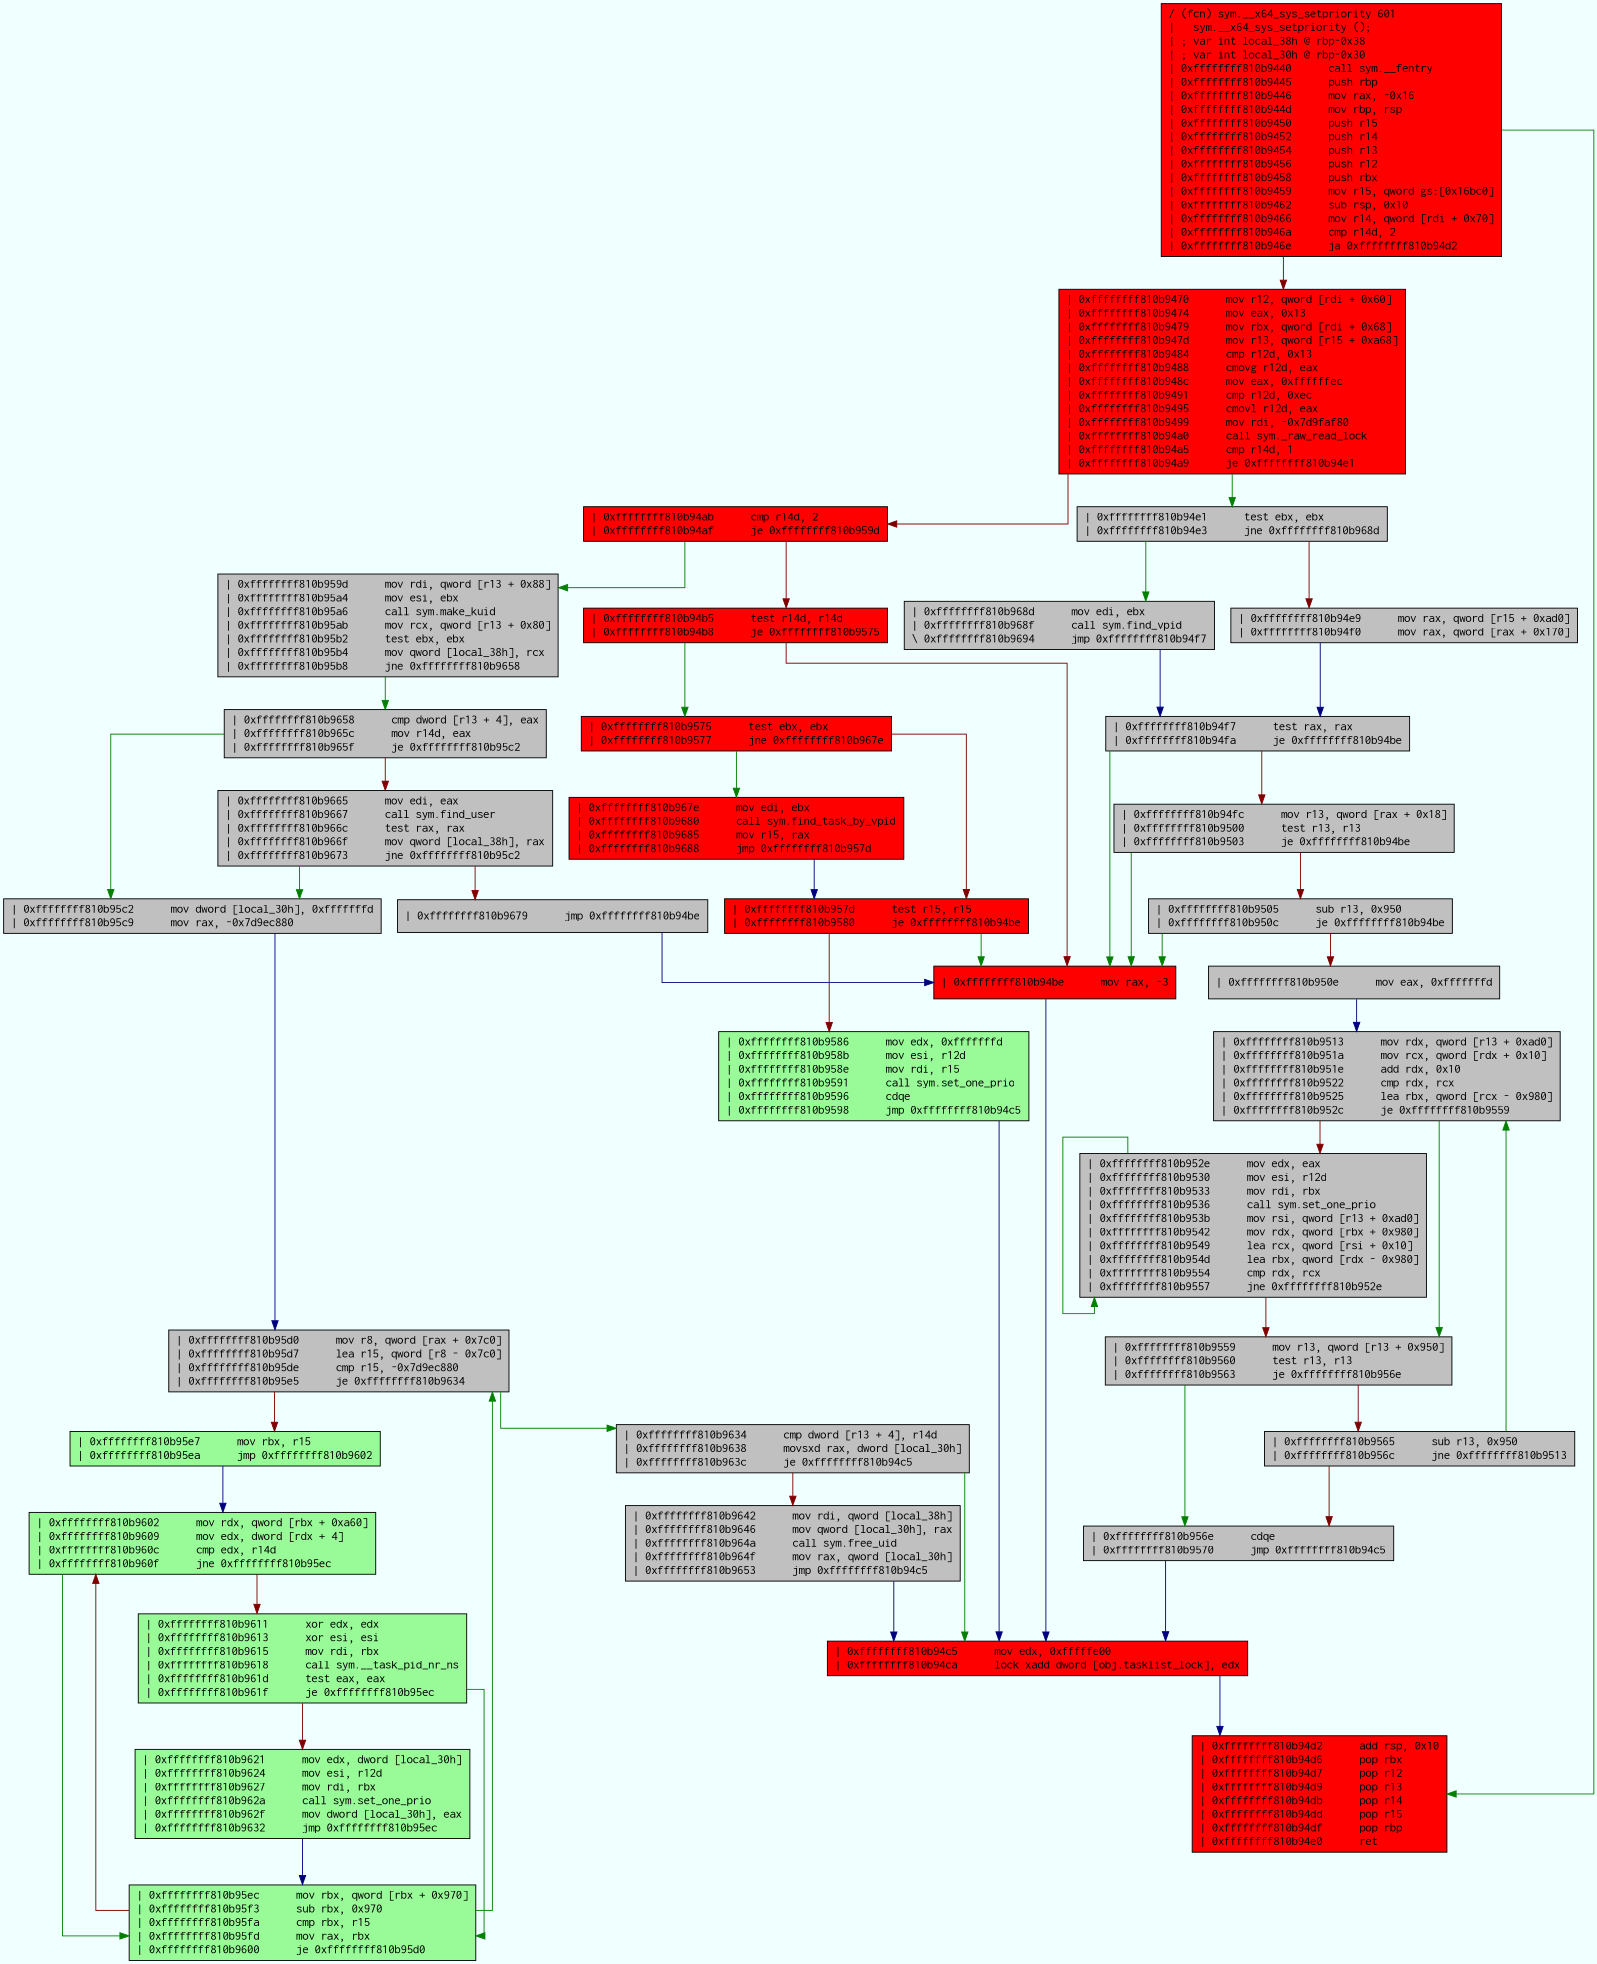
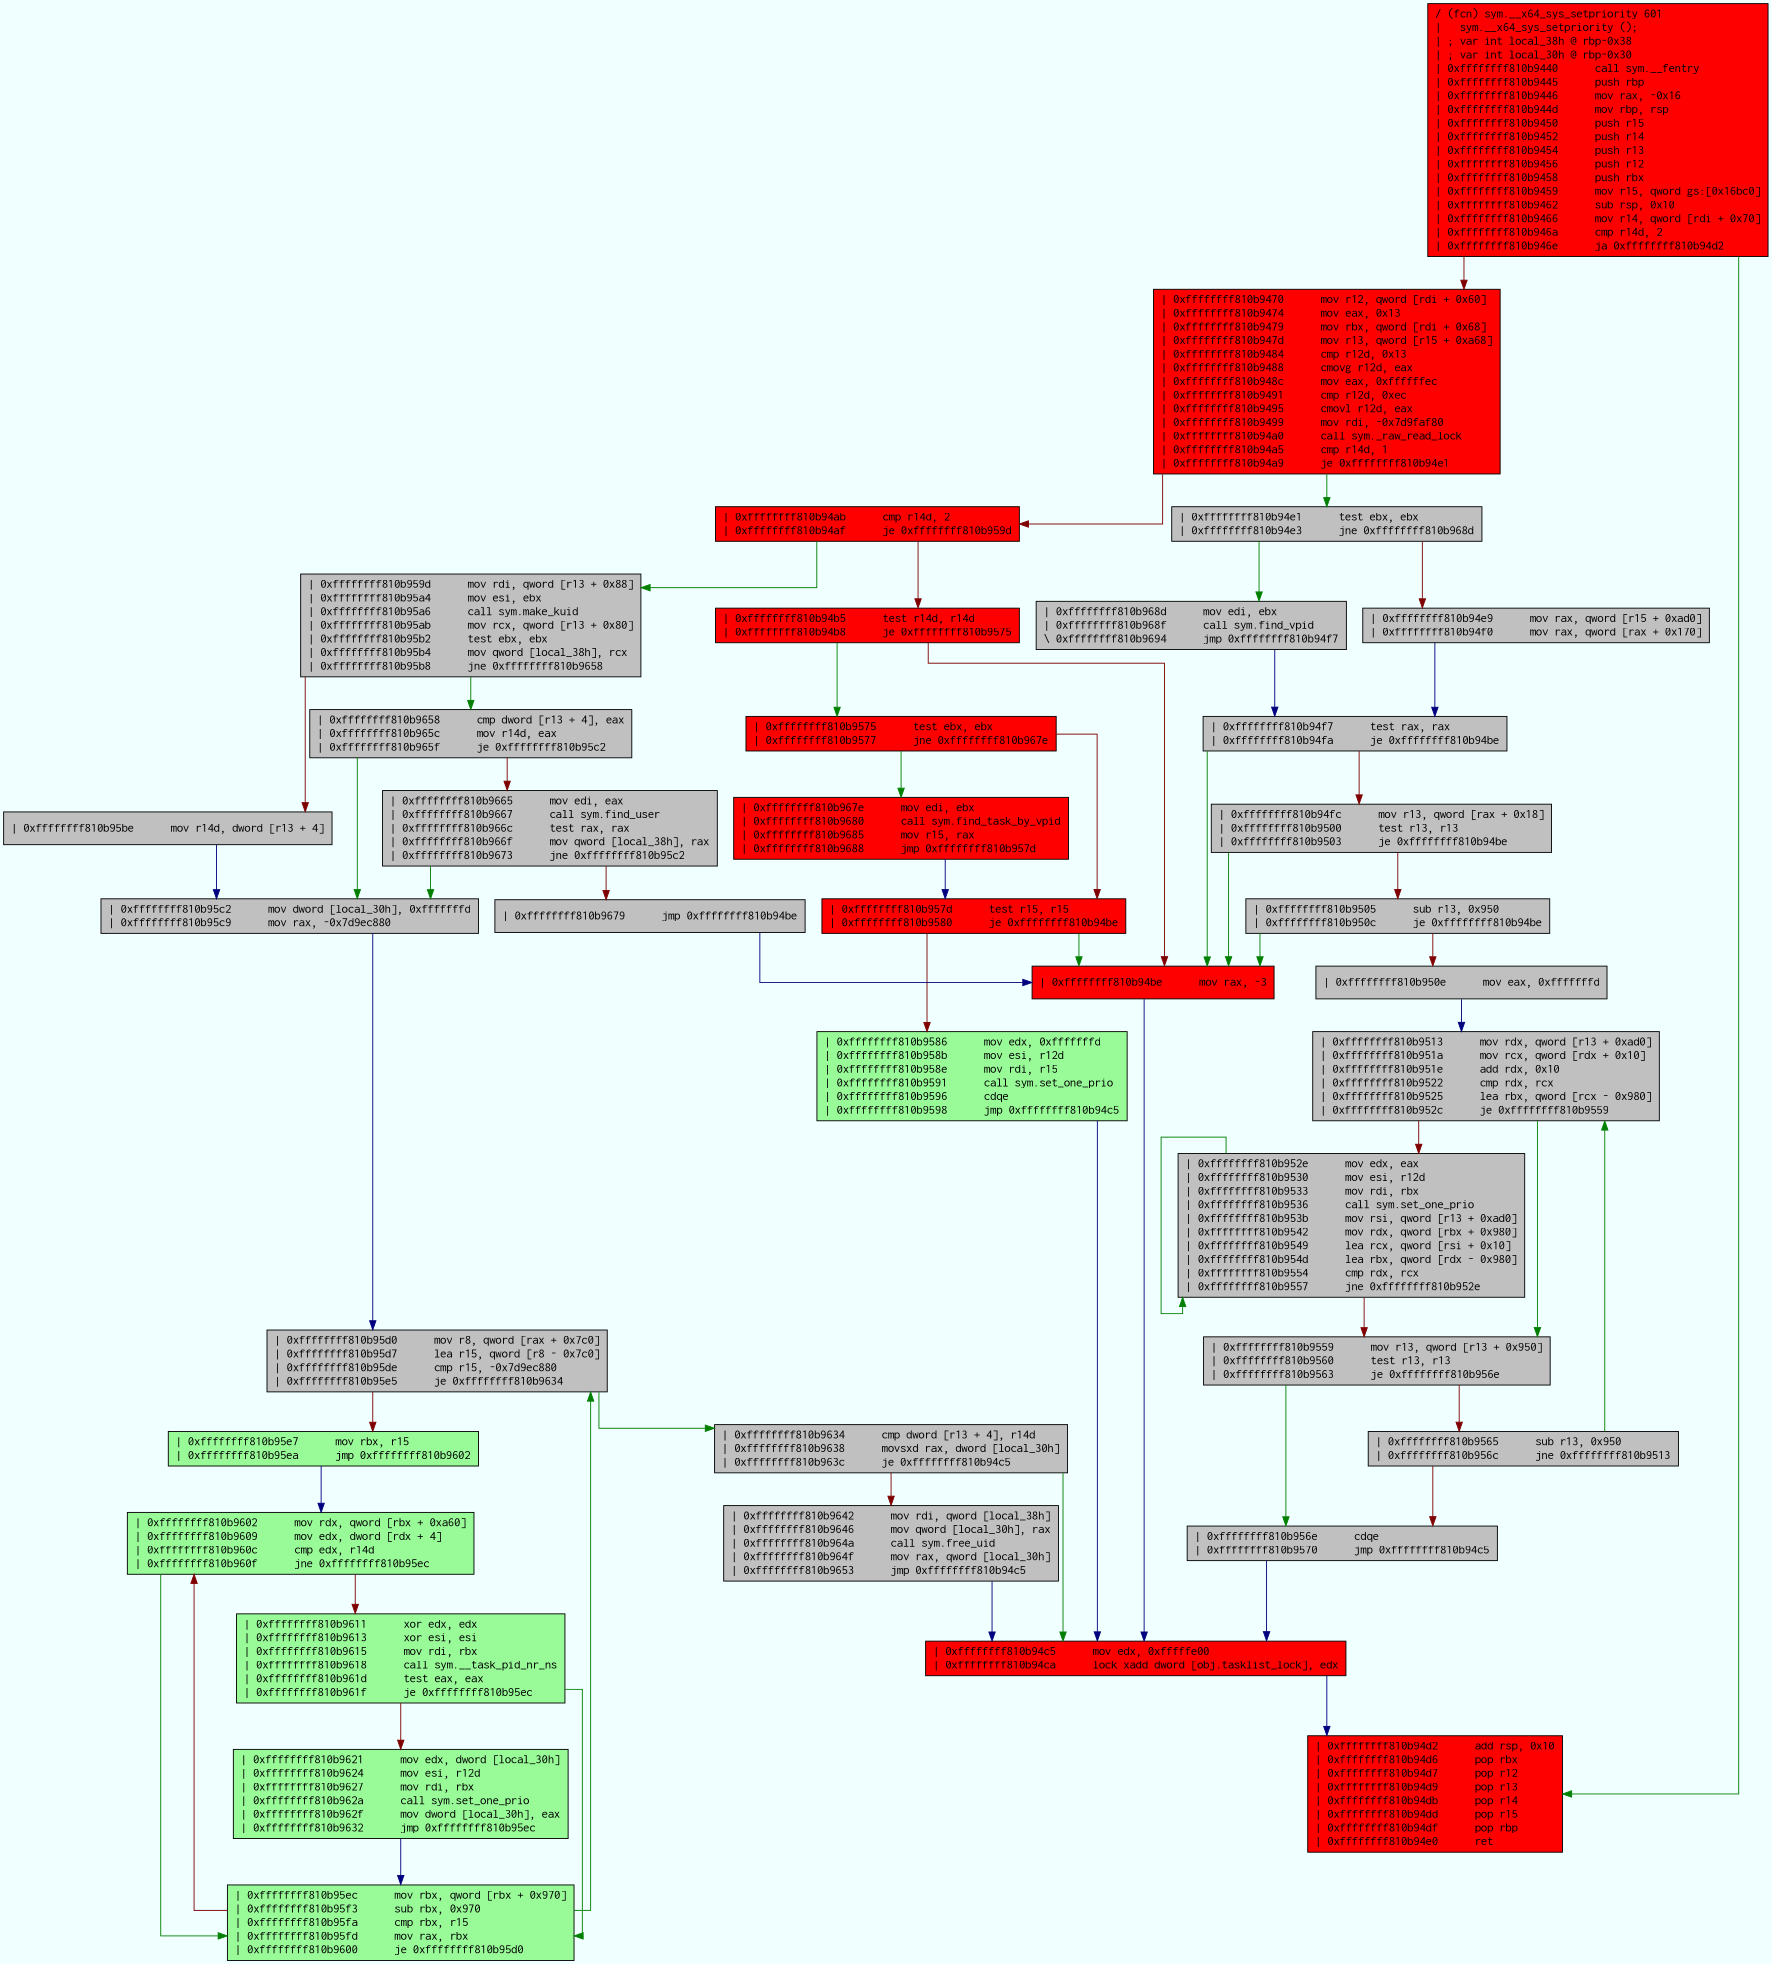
none -> (168, 828)
